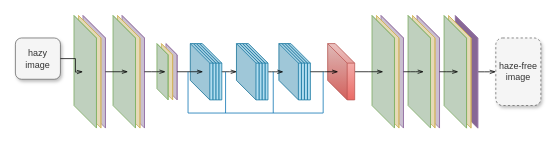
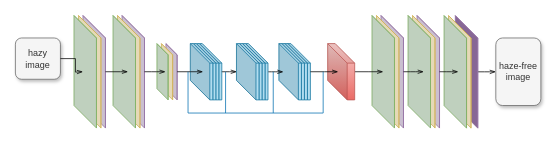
(518, 72) -> (518, 72)
